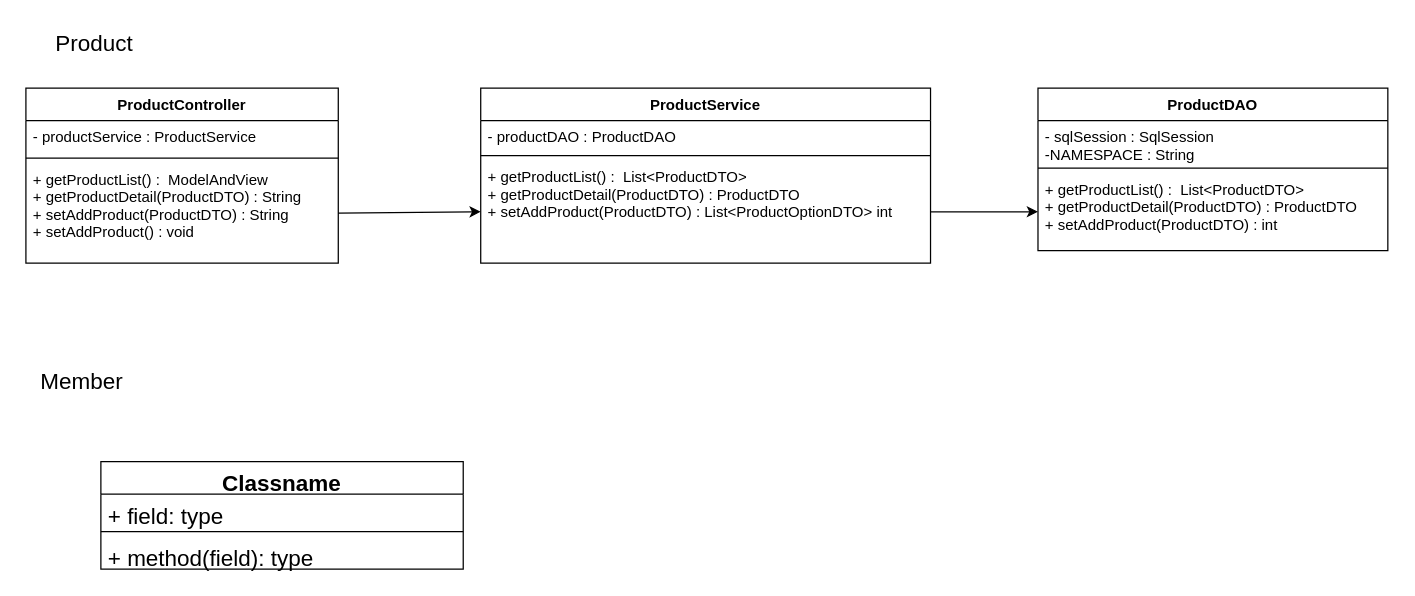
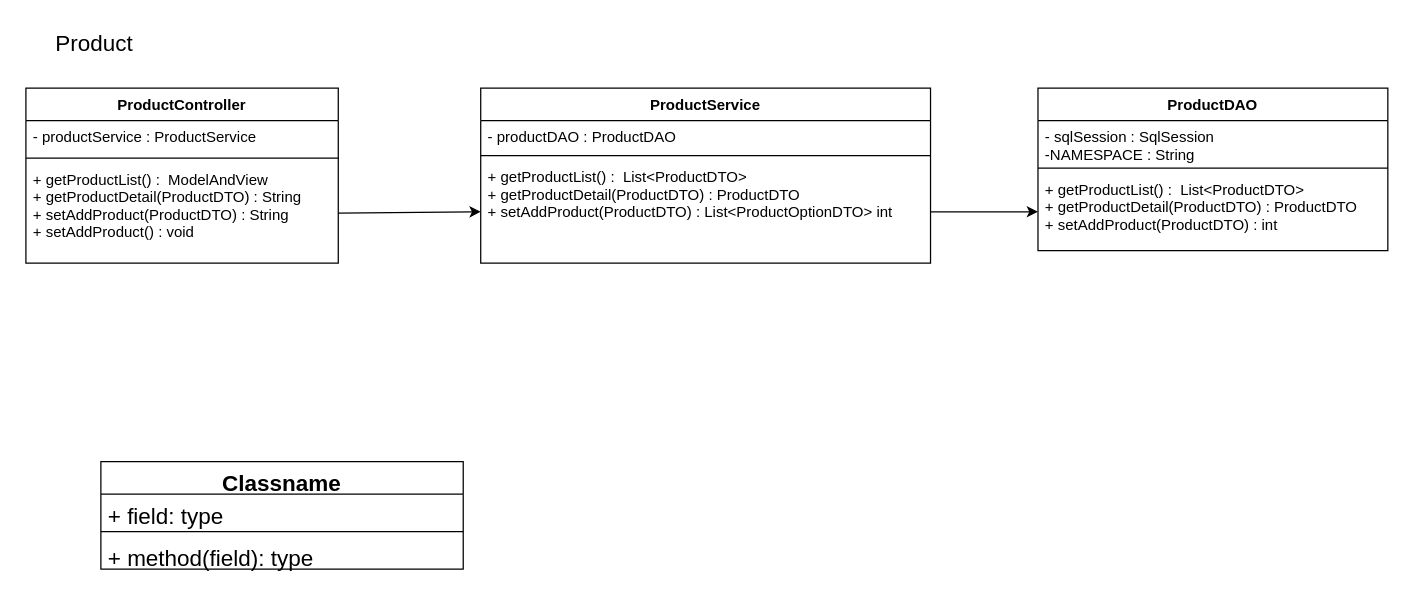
(82, 382) -> none
